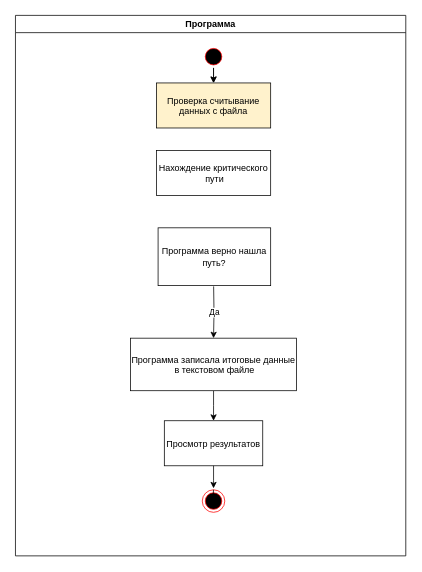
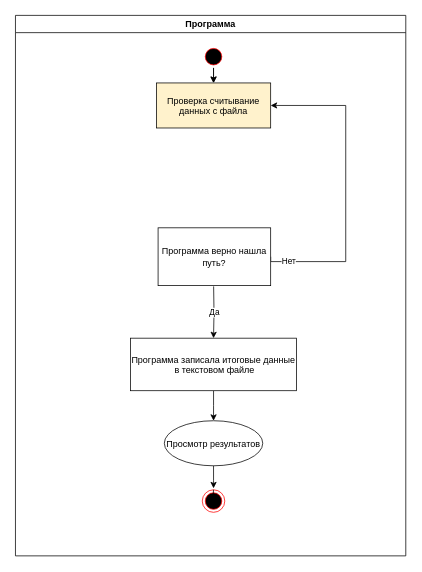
(213, 173) -> none
none -> (345, 187)
(213, 443) -> (213, 443)
